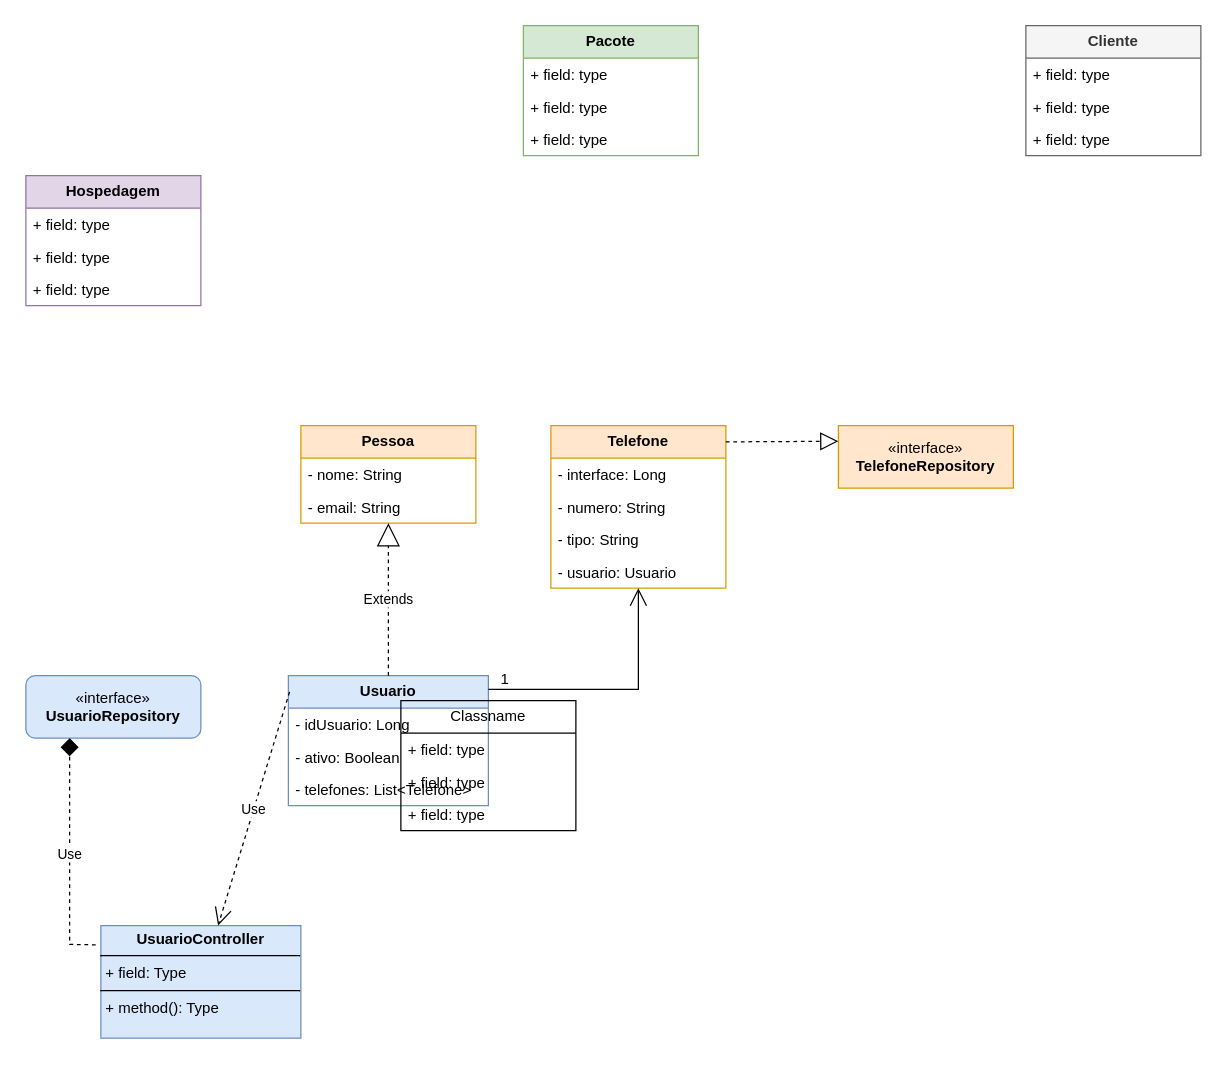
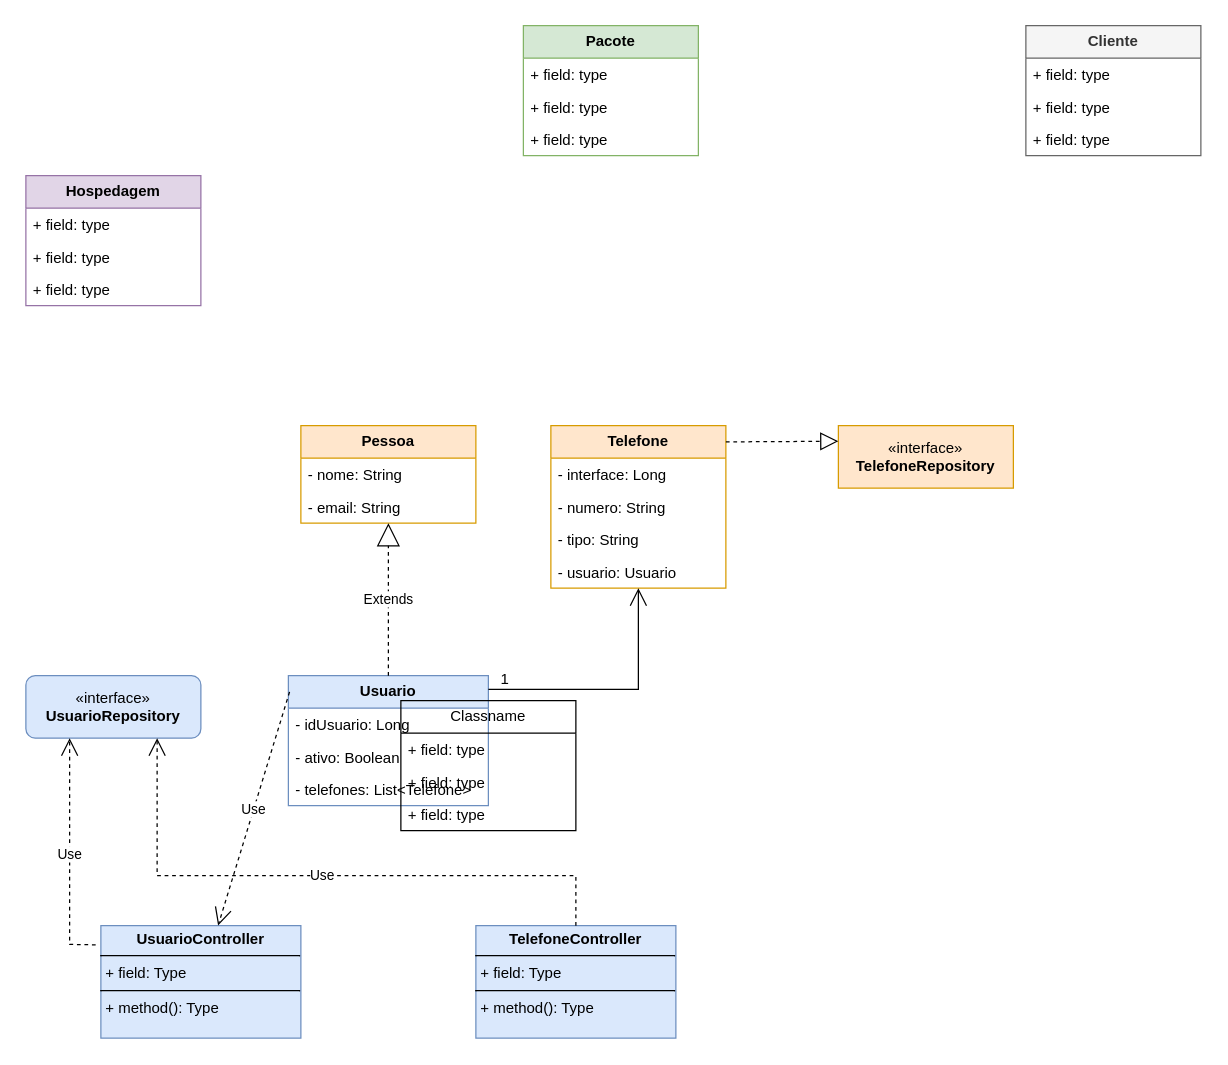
(69, 756) -> (69, 749)
none -> (324, 876)
none -> (576, 982)
